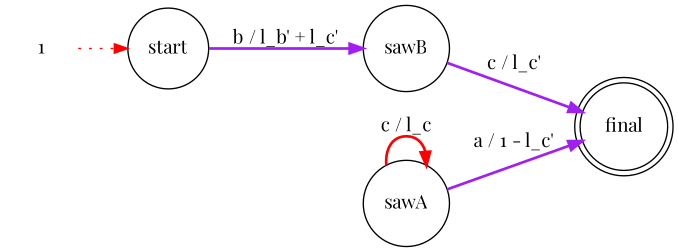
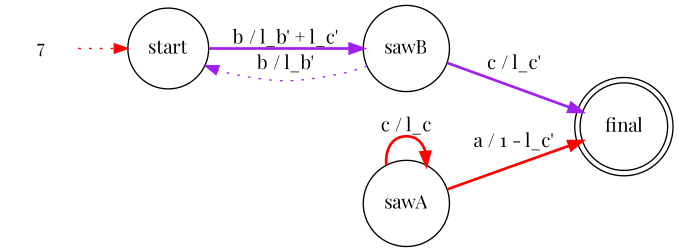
(42, 48) -> (42, 48)
none -> (293, 80)
(508, 167) -> (508, 167)
